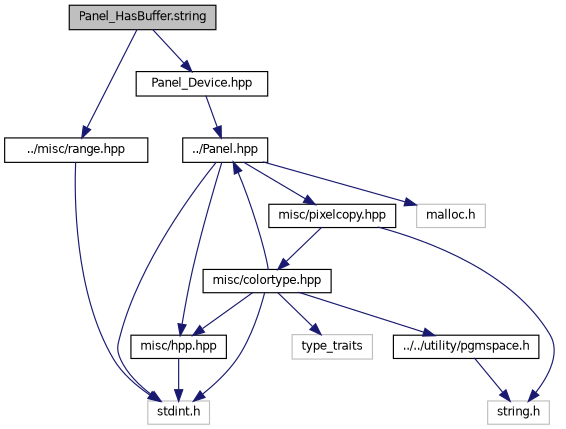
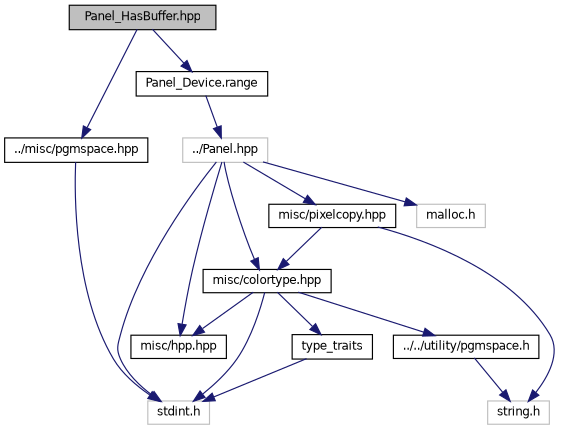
(143, 17) -> (143, 17)
(202, 84) -> (202, 84)
(76, 150) -> (76, 150)
(225, 150) -> (225, 150)
(256, 221) -> (237, 211)
(332, 347) -> (332, 347)
(179, 374) -> (260, 378)
